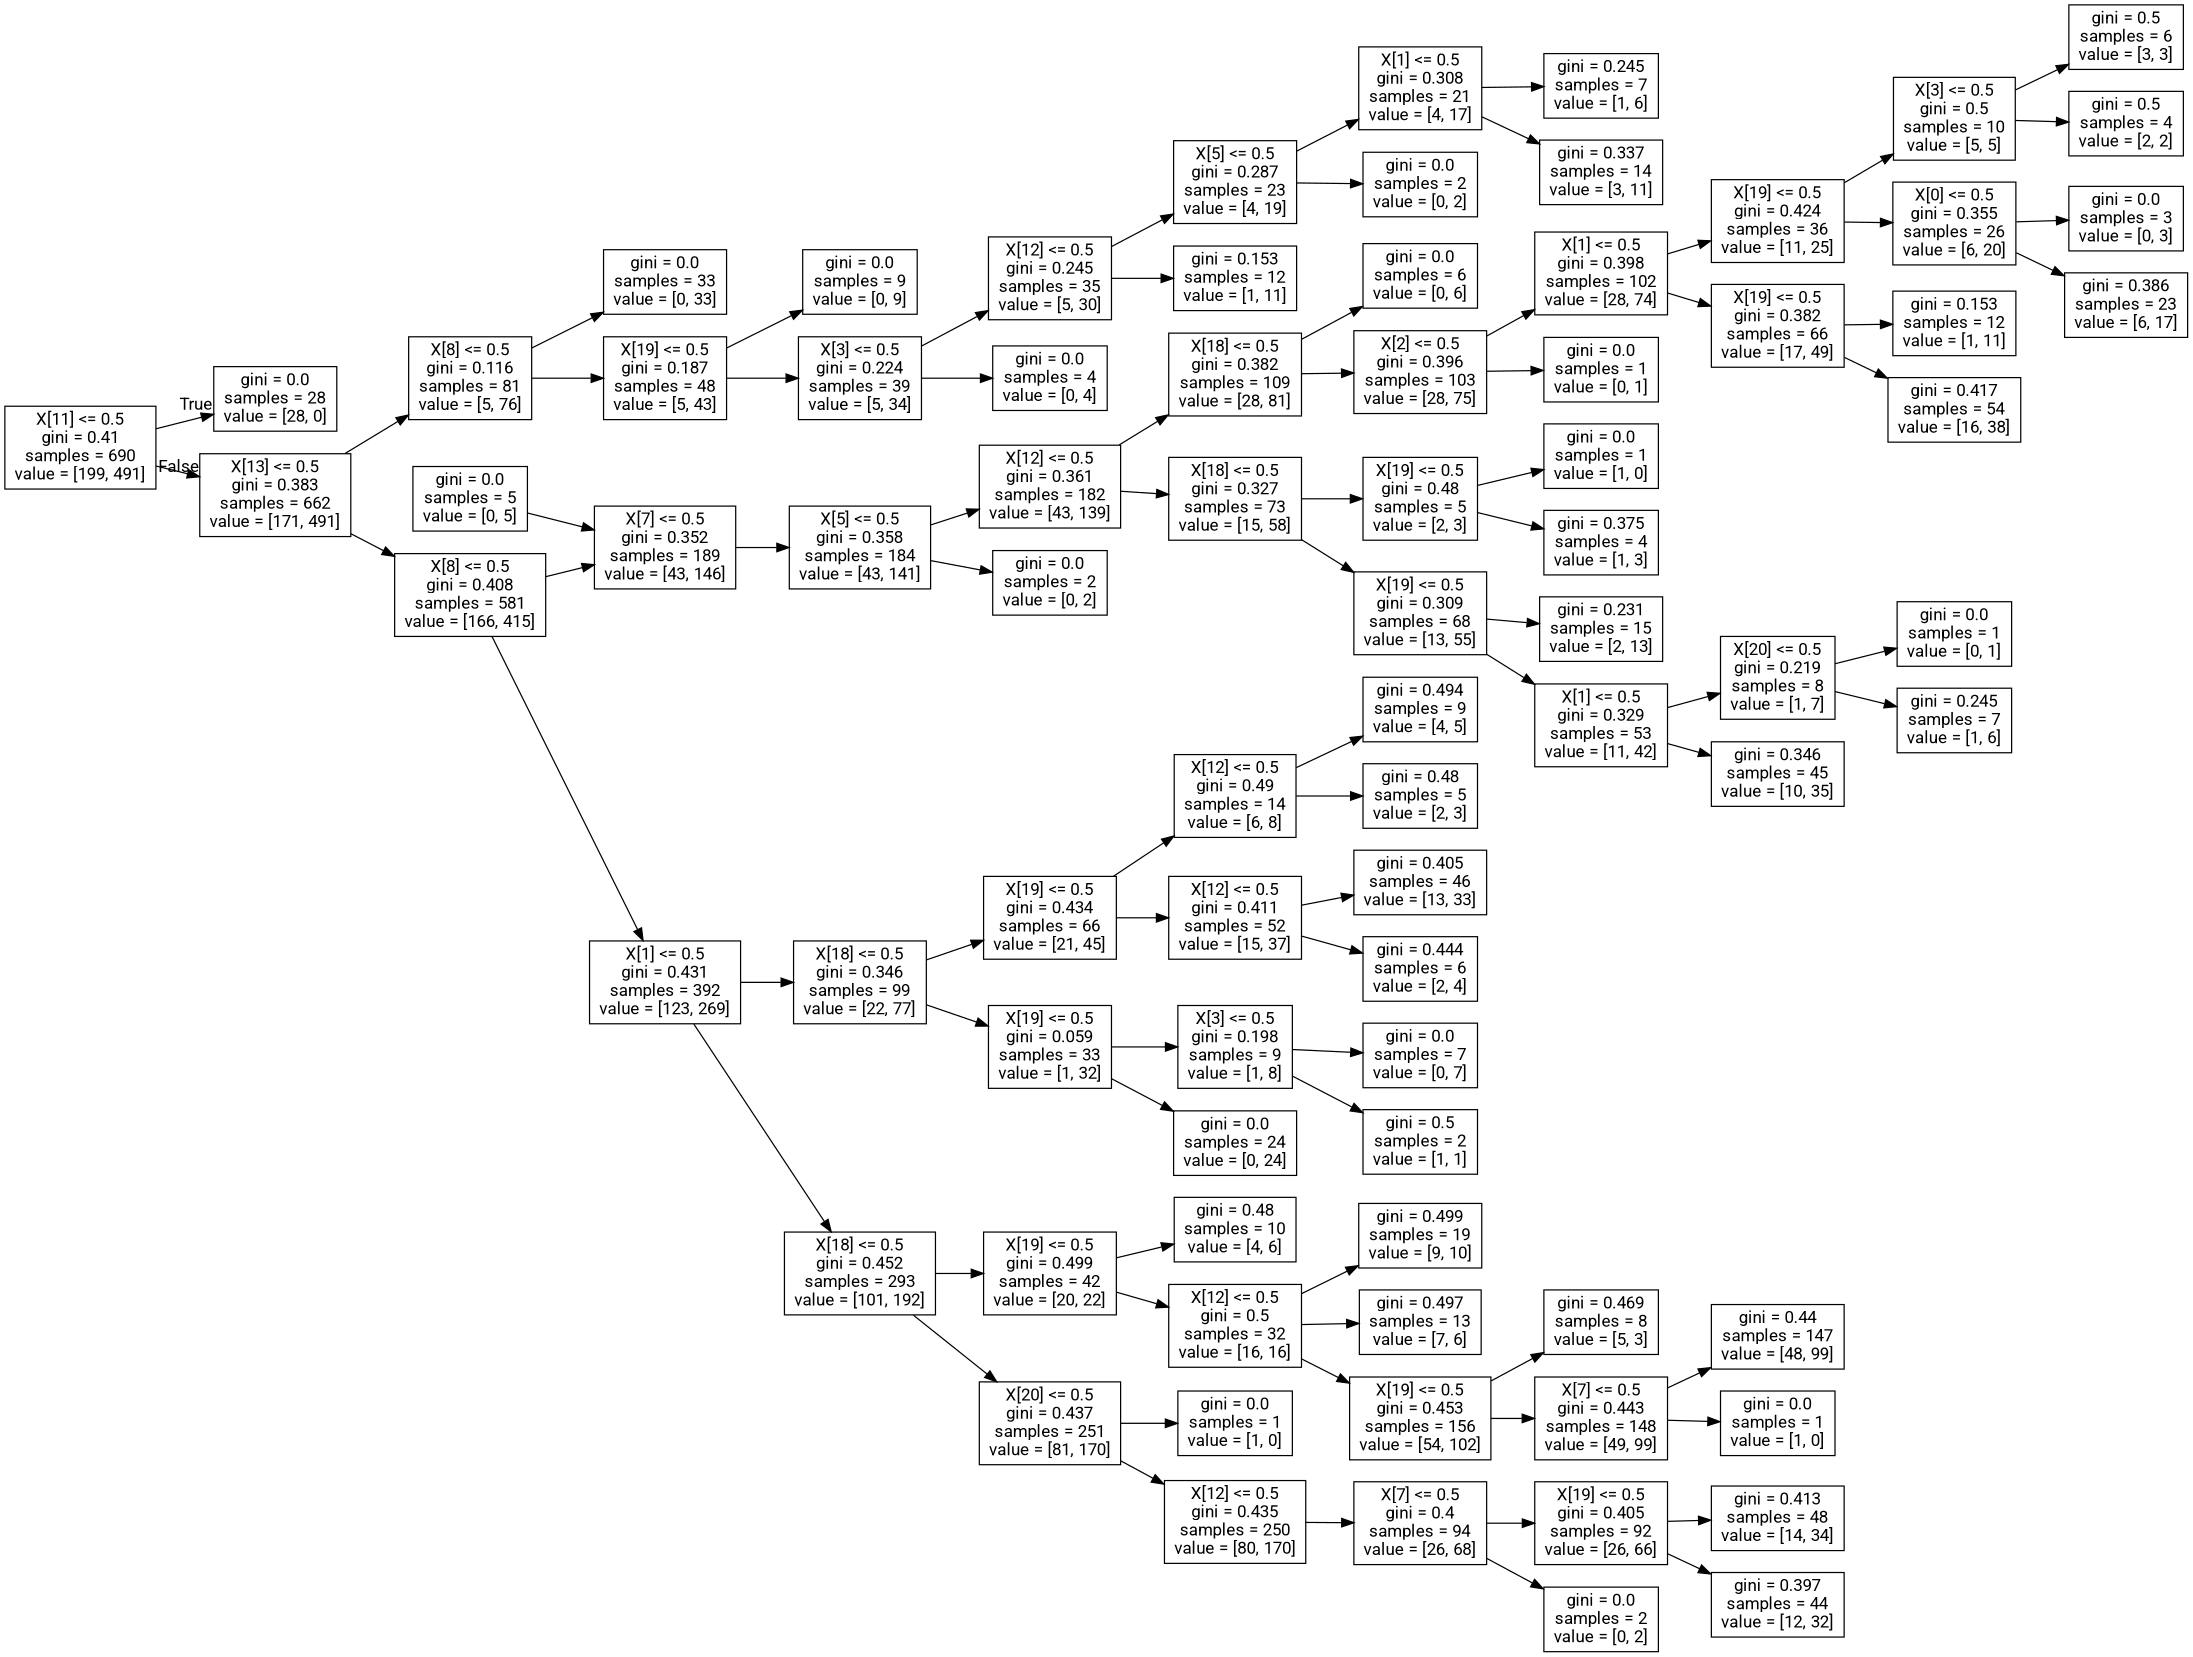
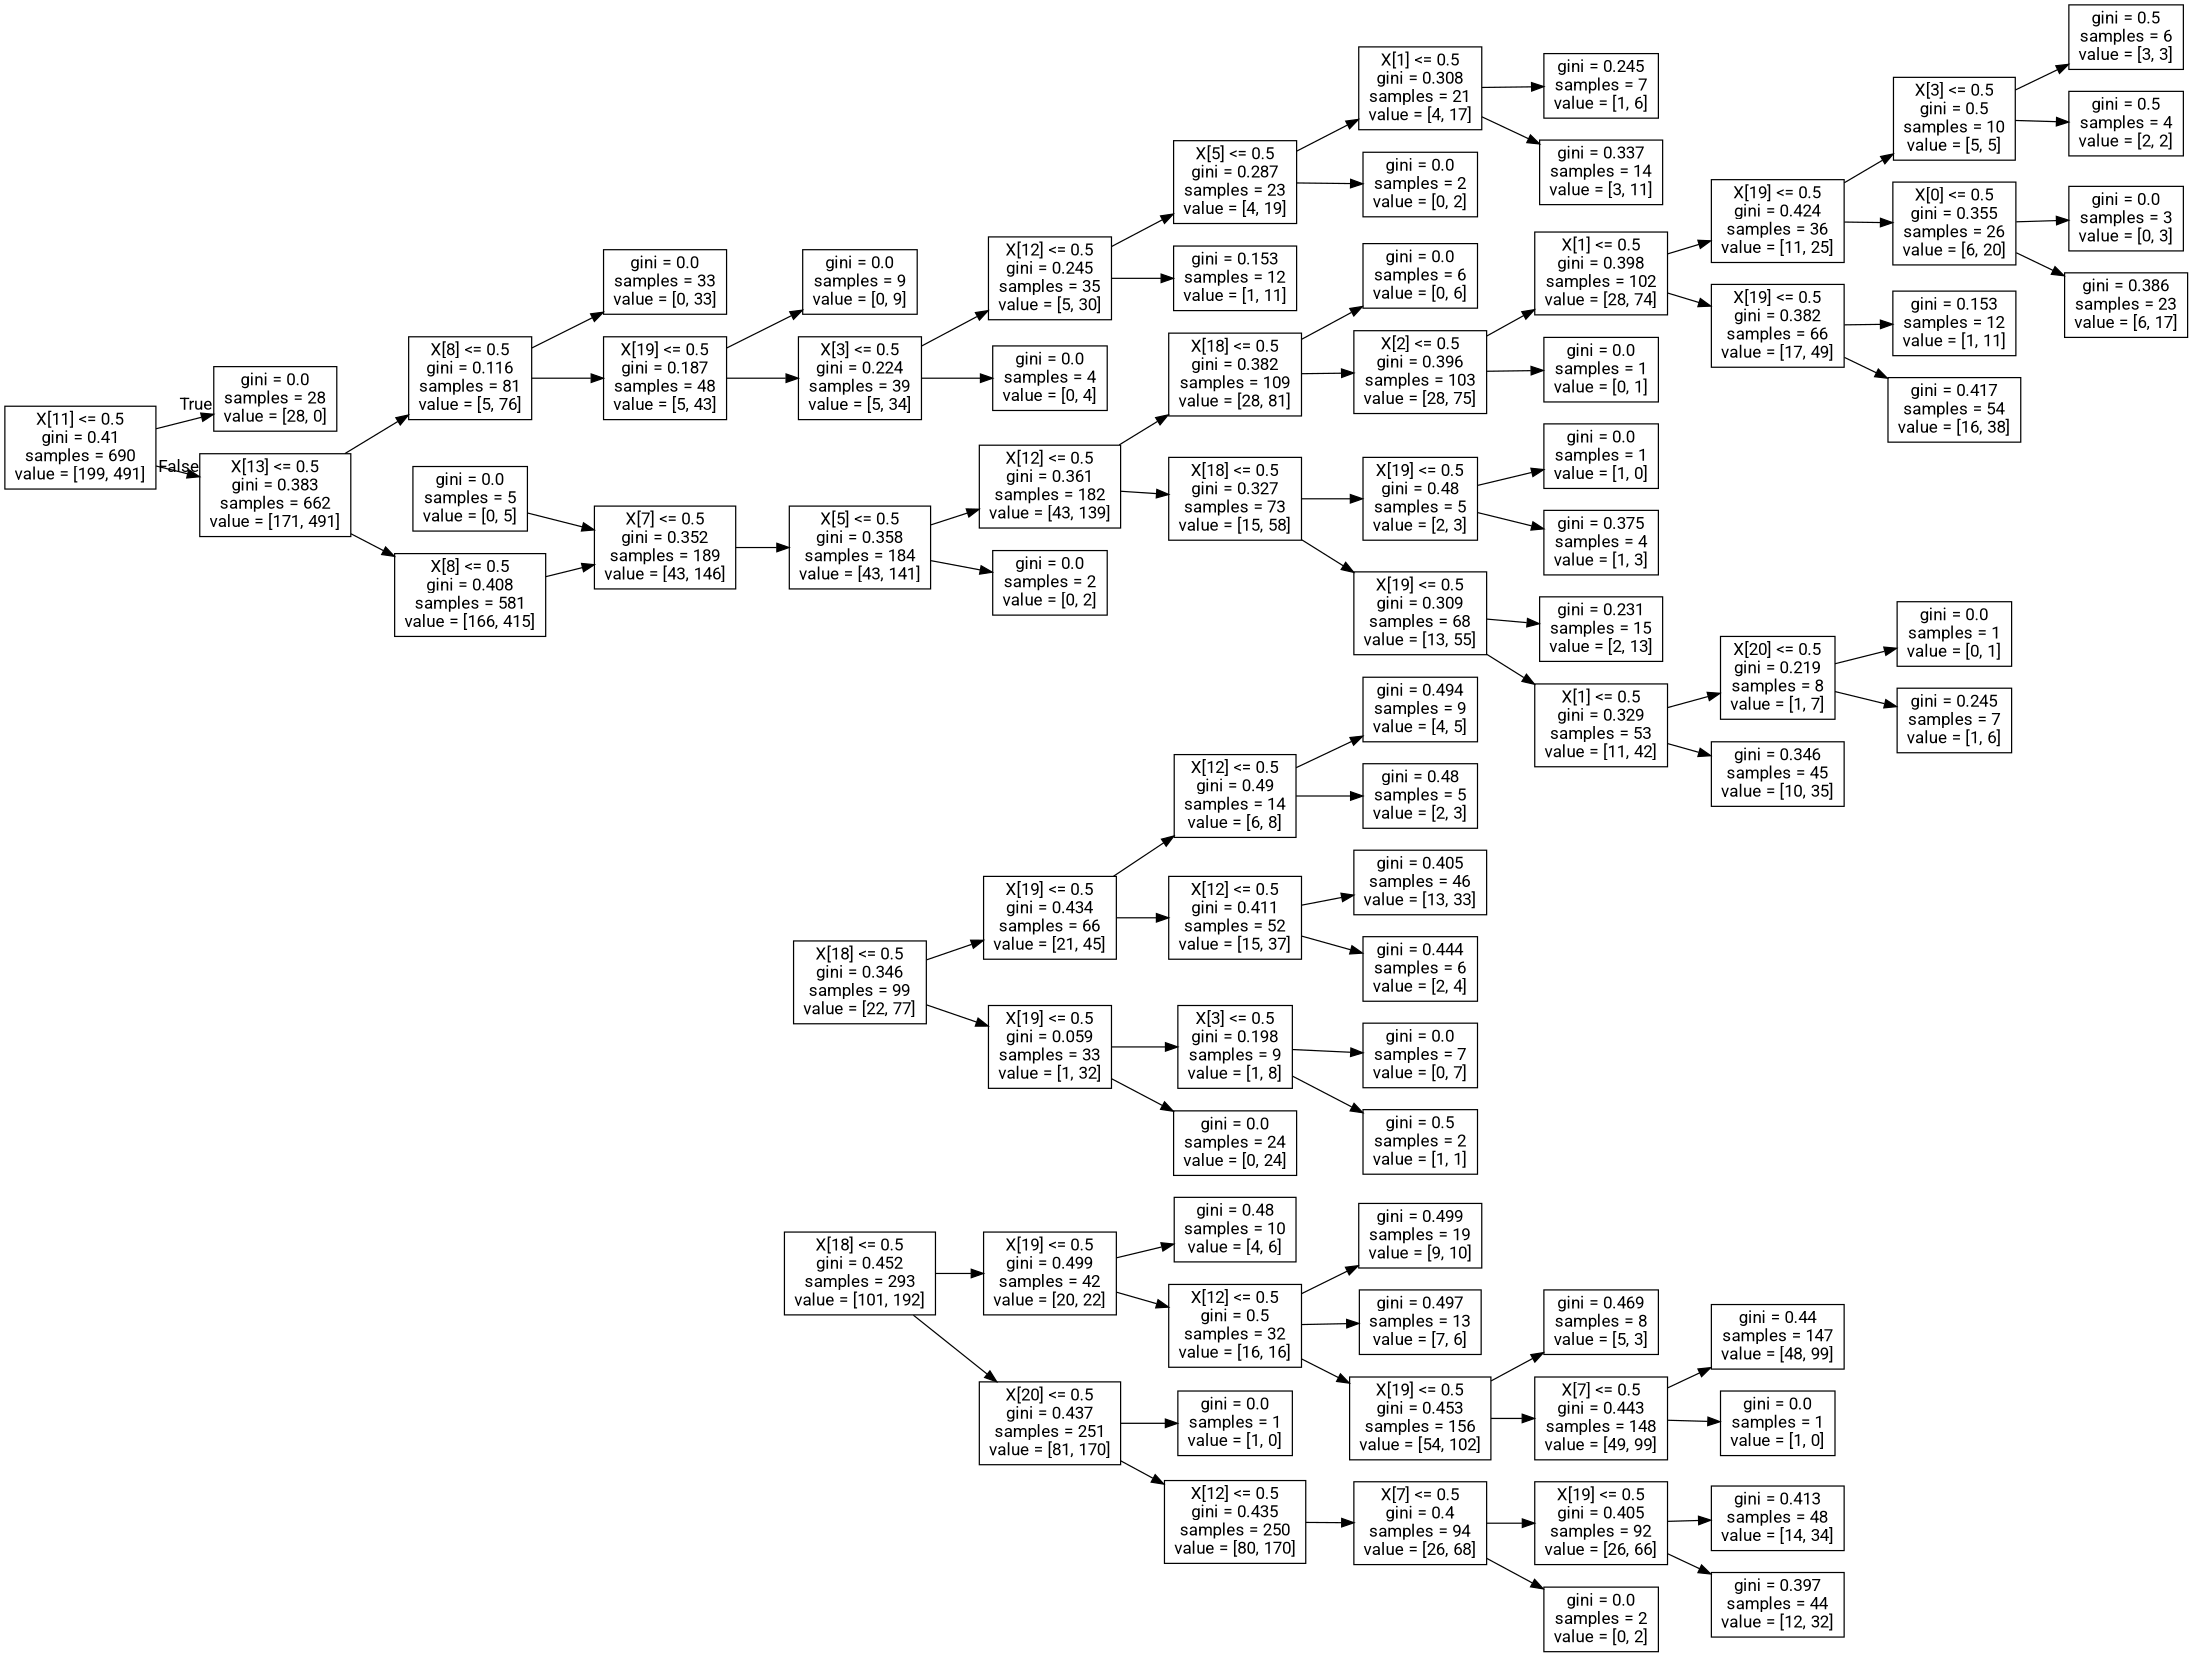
(665, 982) -> none
